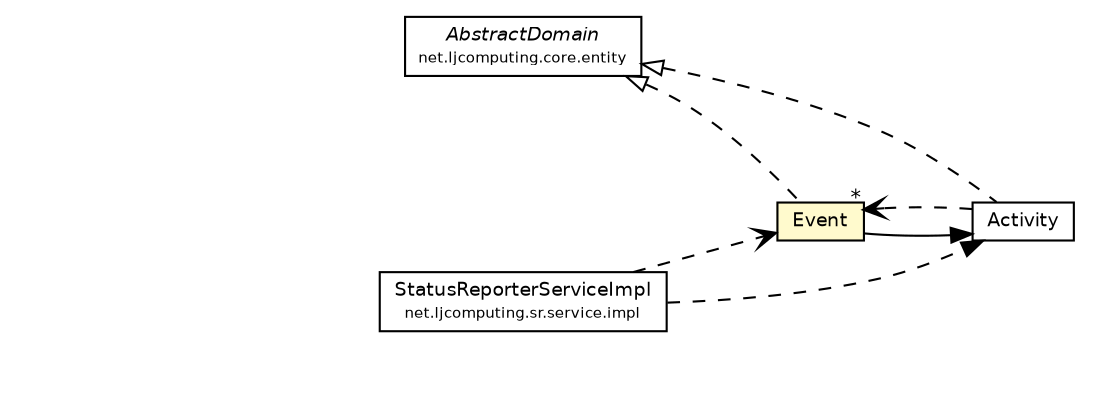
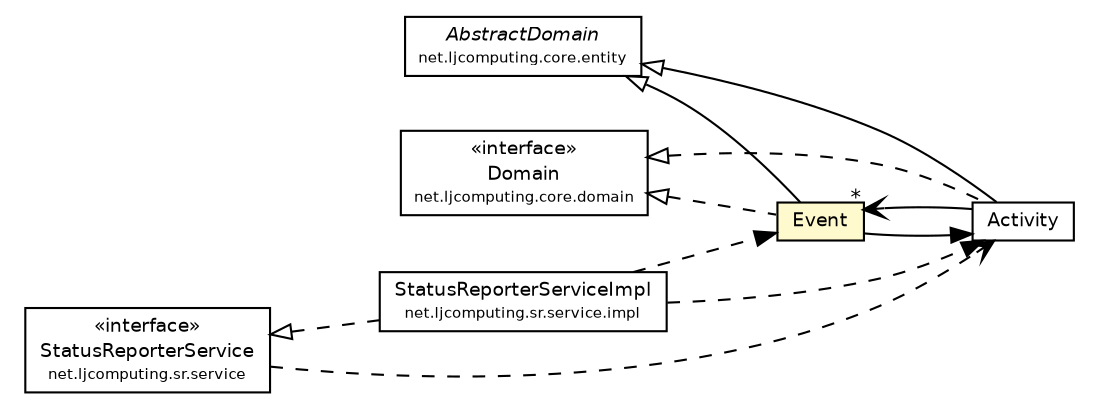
(838, 115) -> (838, 115)
(729, 136) -> (729, 136)
none -> (523, 173)
(928, 207) -> (928, 207)
(694, 255) -> (694, 255)
none -> (148, 350)
